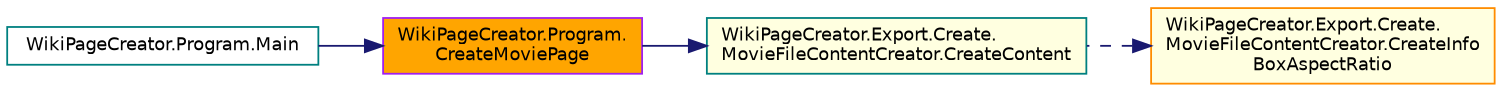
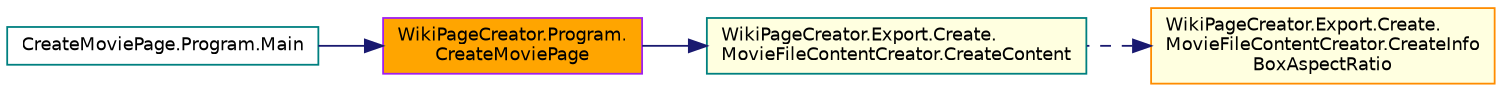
(163, 46) -> (163, 46)
